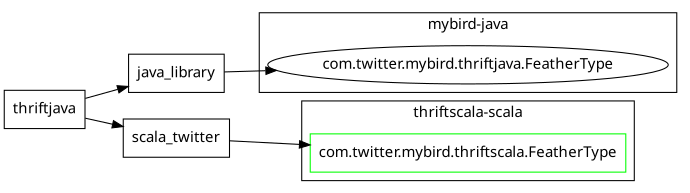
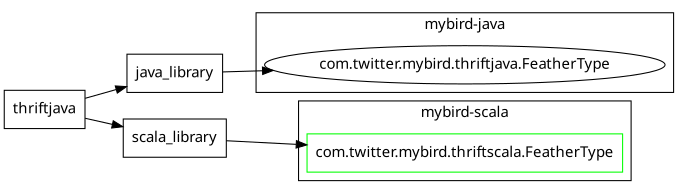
(468, 113) -> (465, 113)
(176, 138) -> (175, 138)
